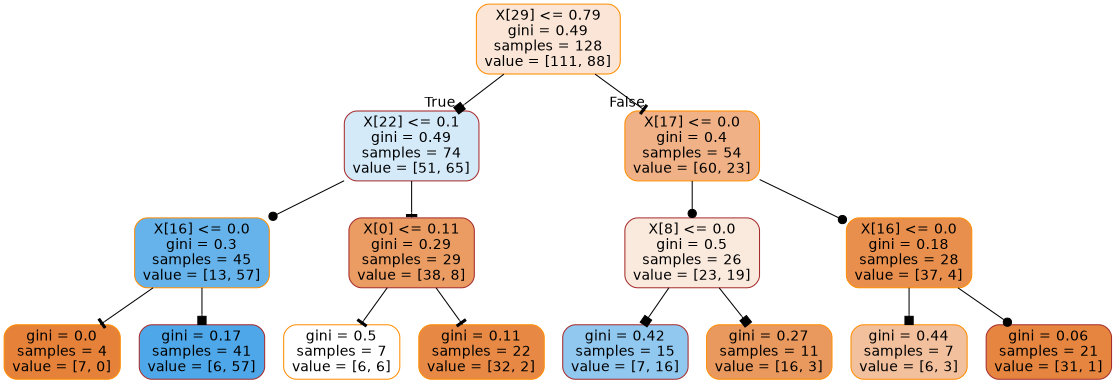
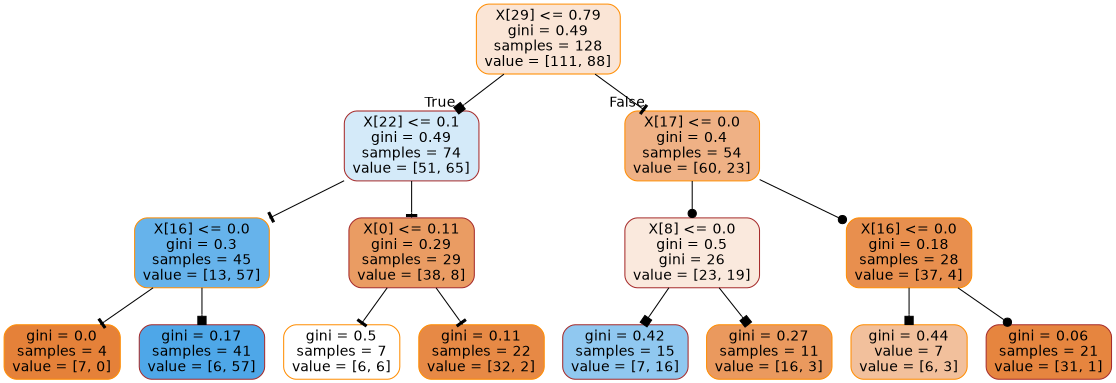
(309, 198) -> (309, 198)
(692, 253) -> (692, 253)
(909, 352) -> (909, 352)
